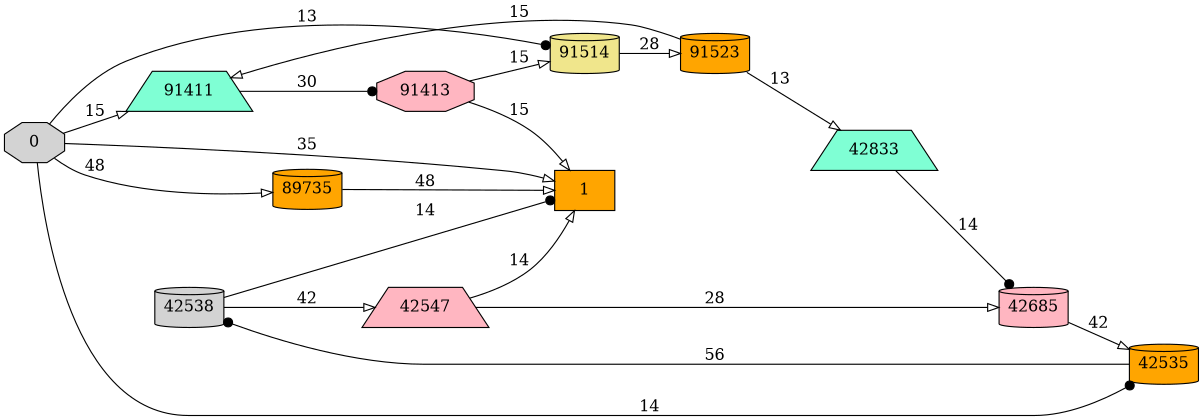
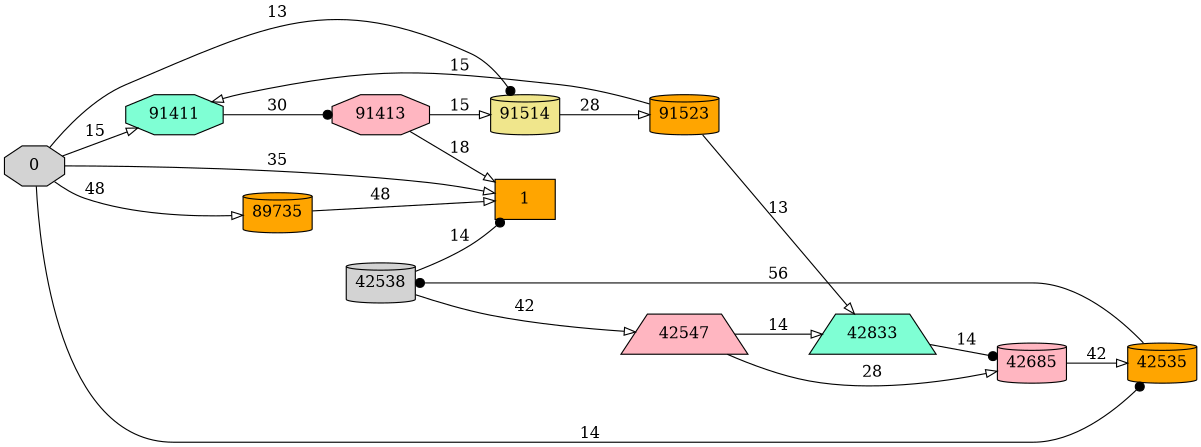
(189, 91) -> (174, 115)
(520, 111) -> (460, 149)
(528, 271) -> (773, 334)
